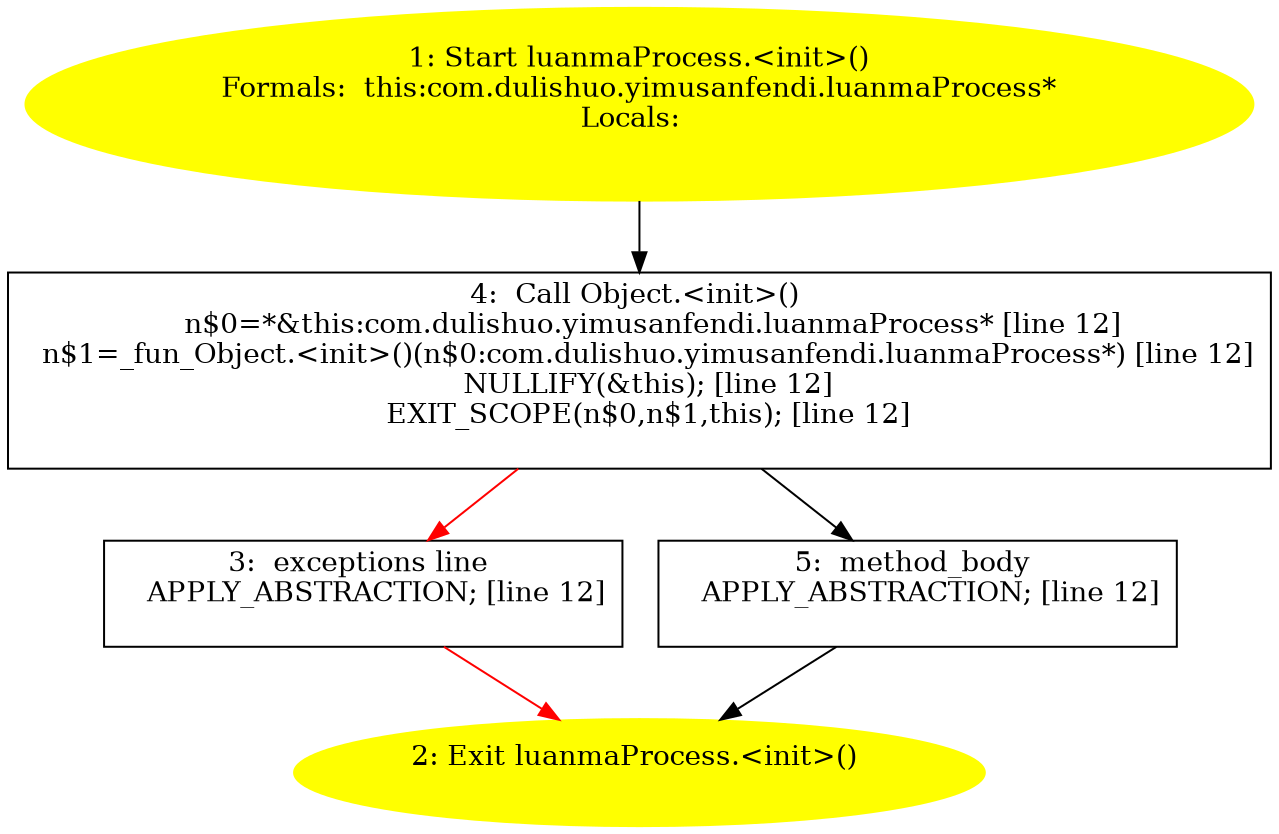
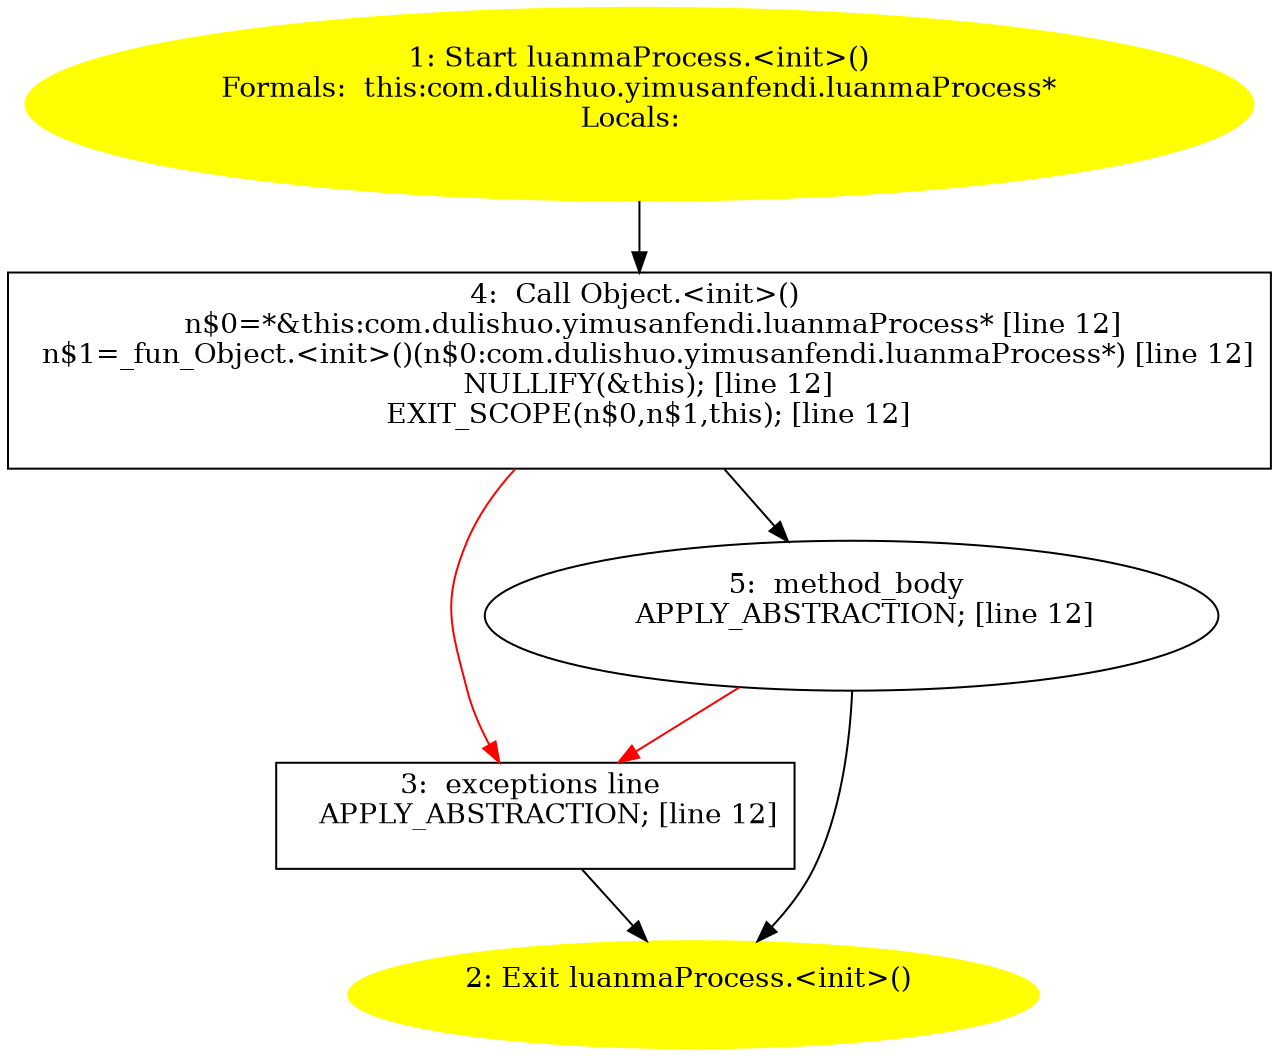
(918, 594) -> (852, 616)
(493, 678) -> (607, 897)
none -> (688, 719)
